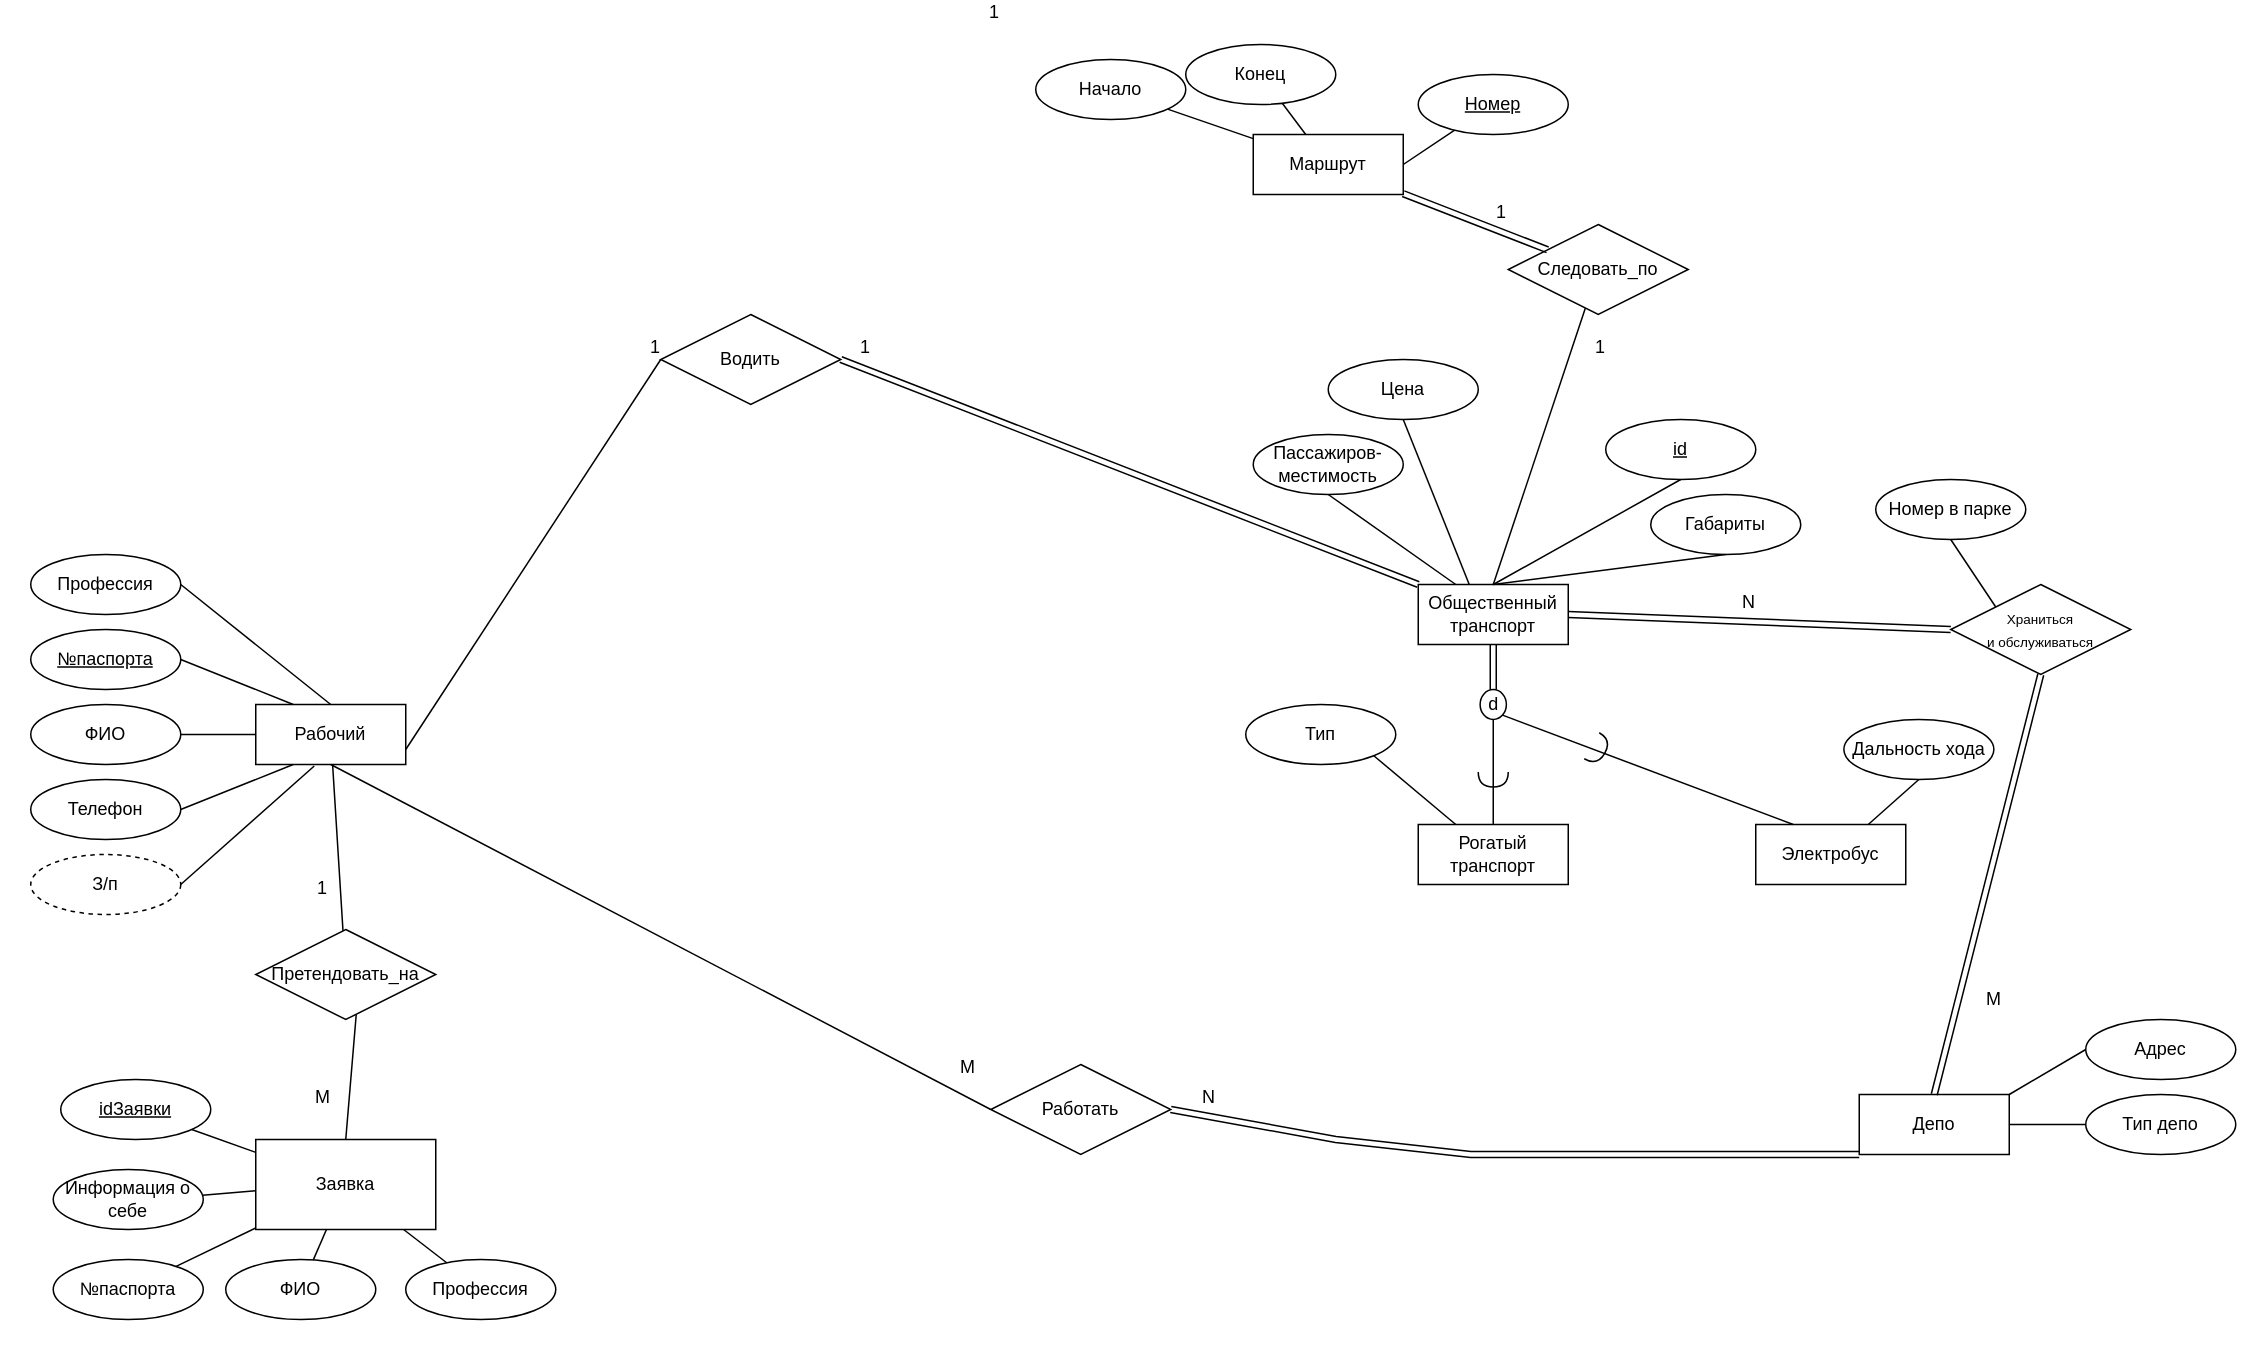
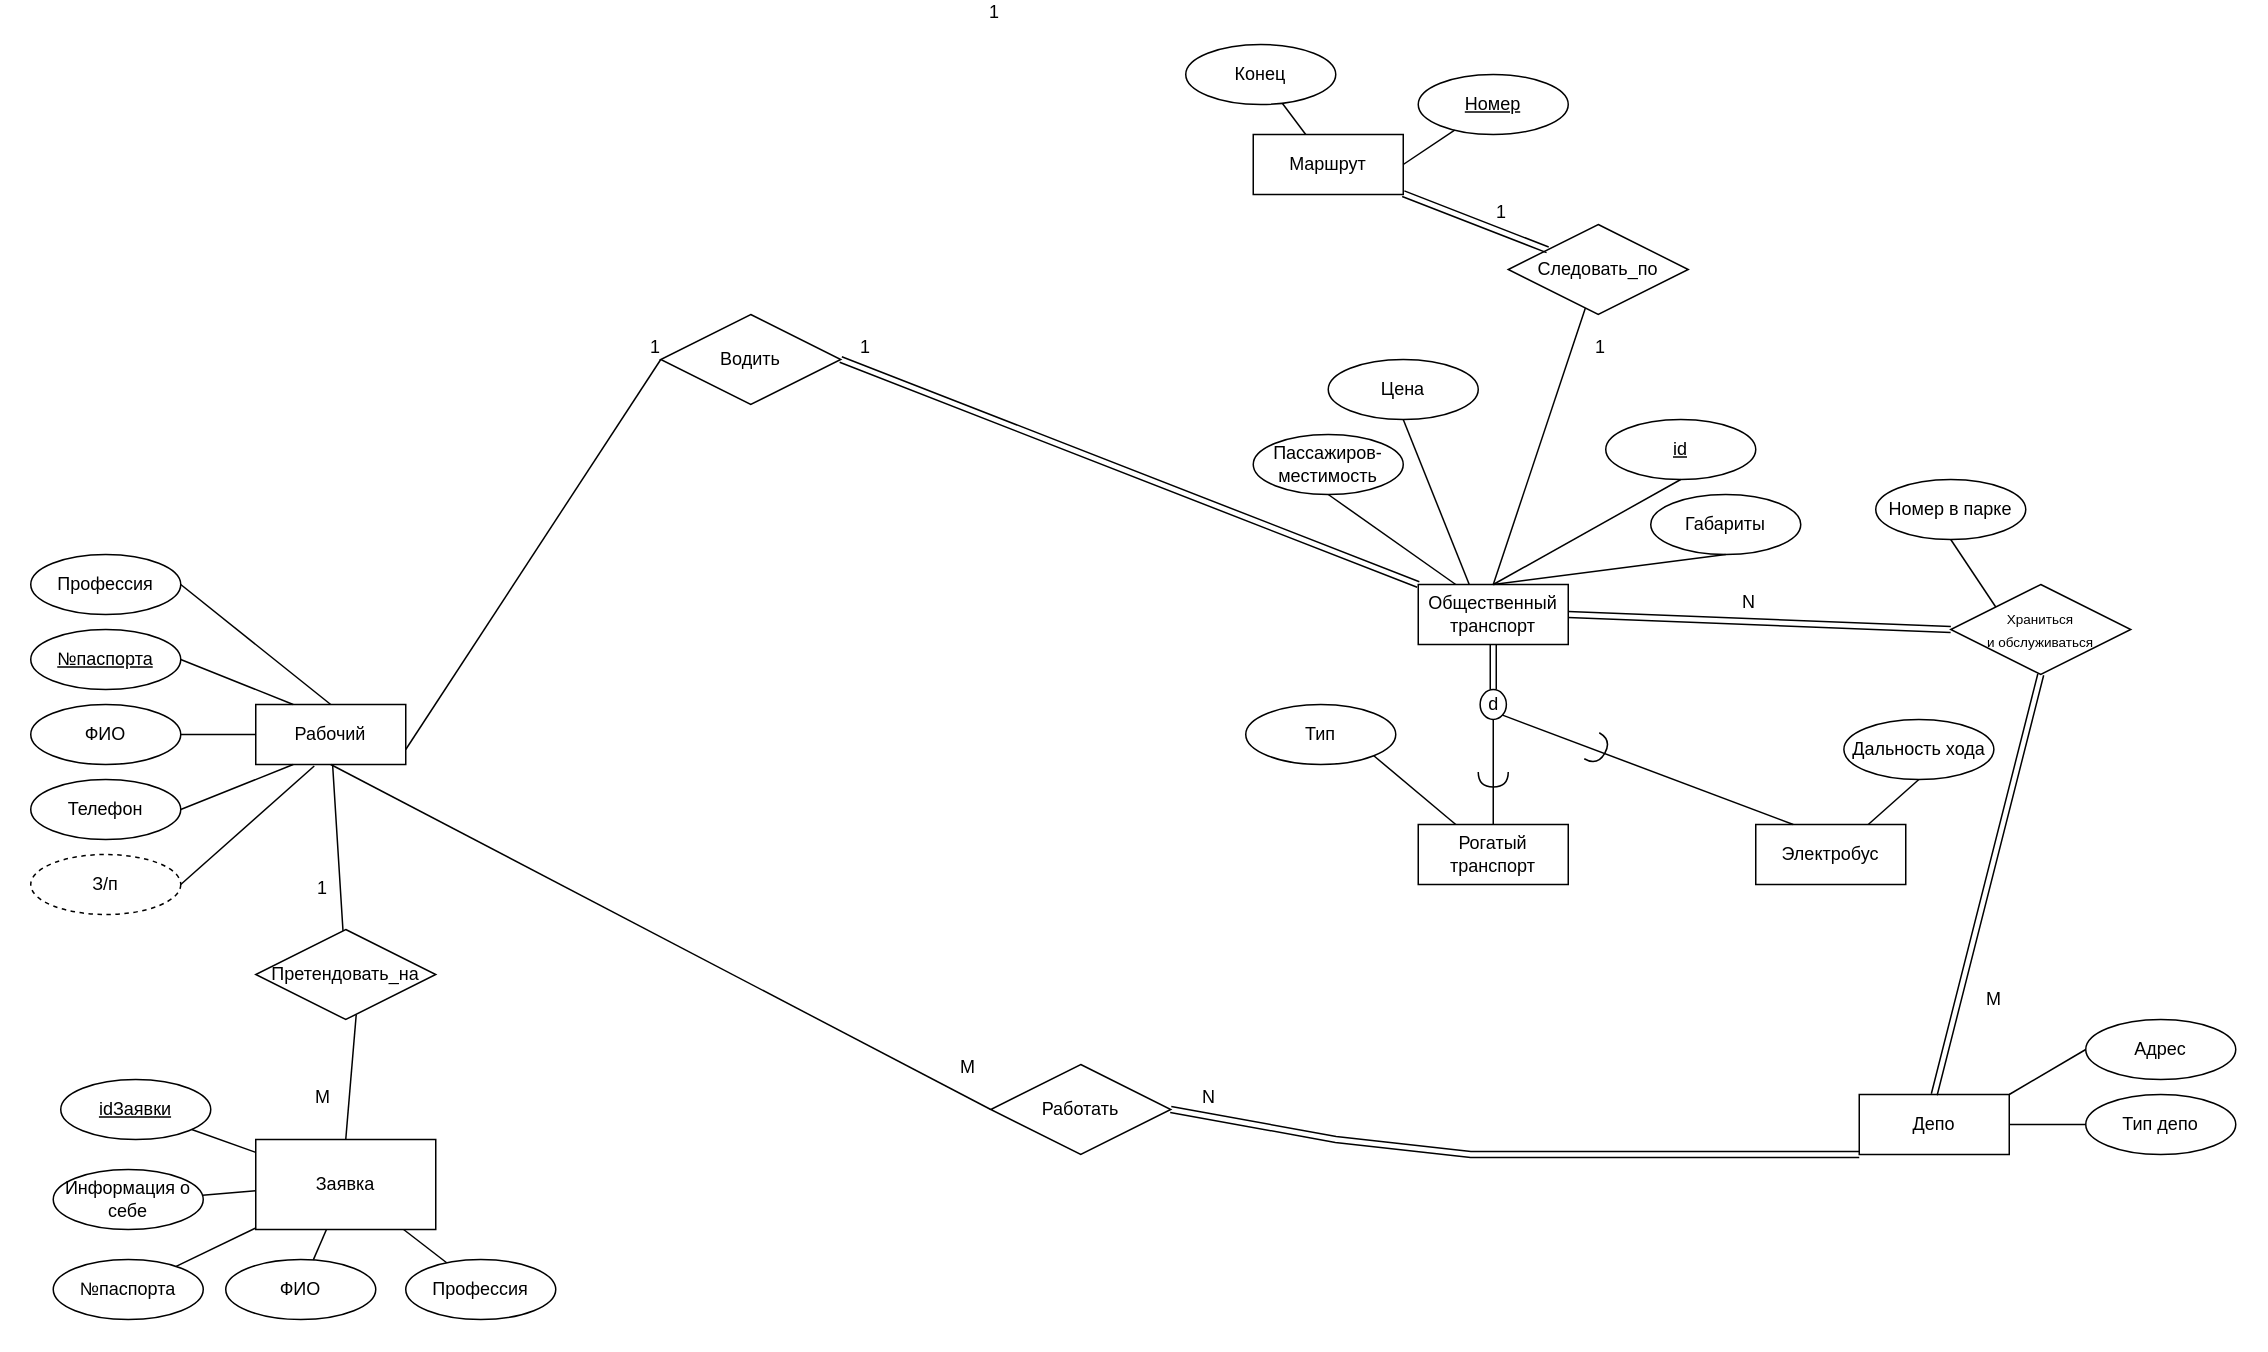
(1111, 89) -> none
(1210, 124) -> none
